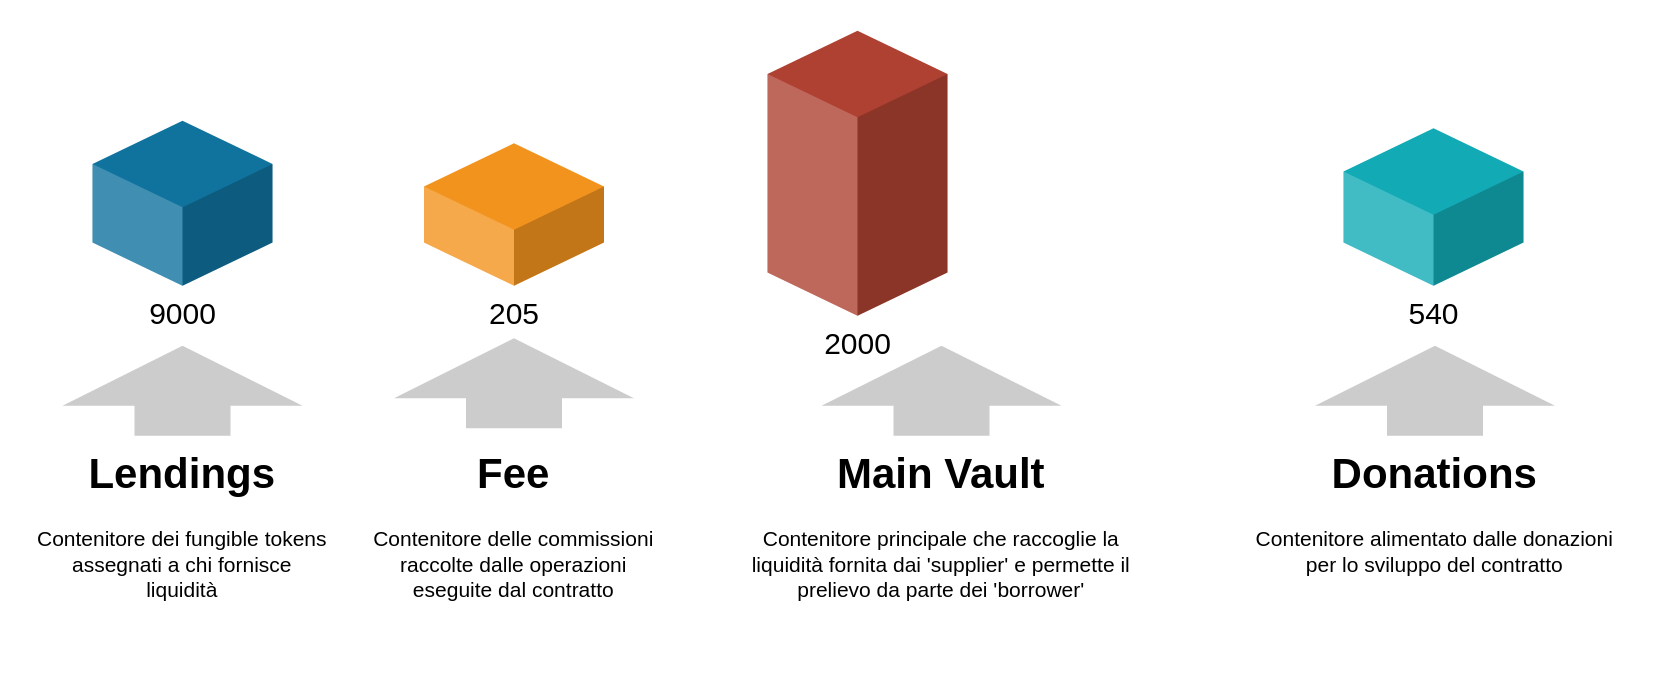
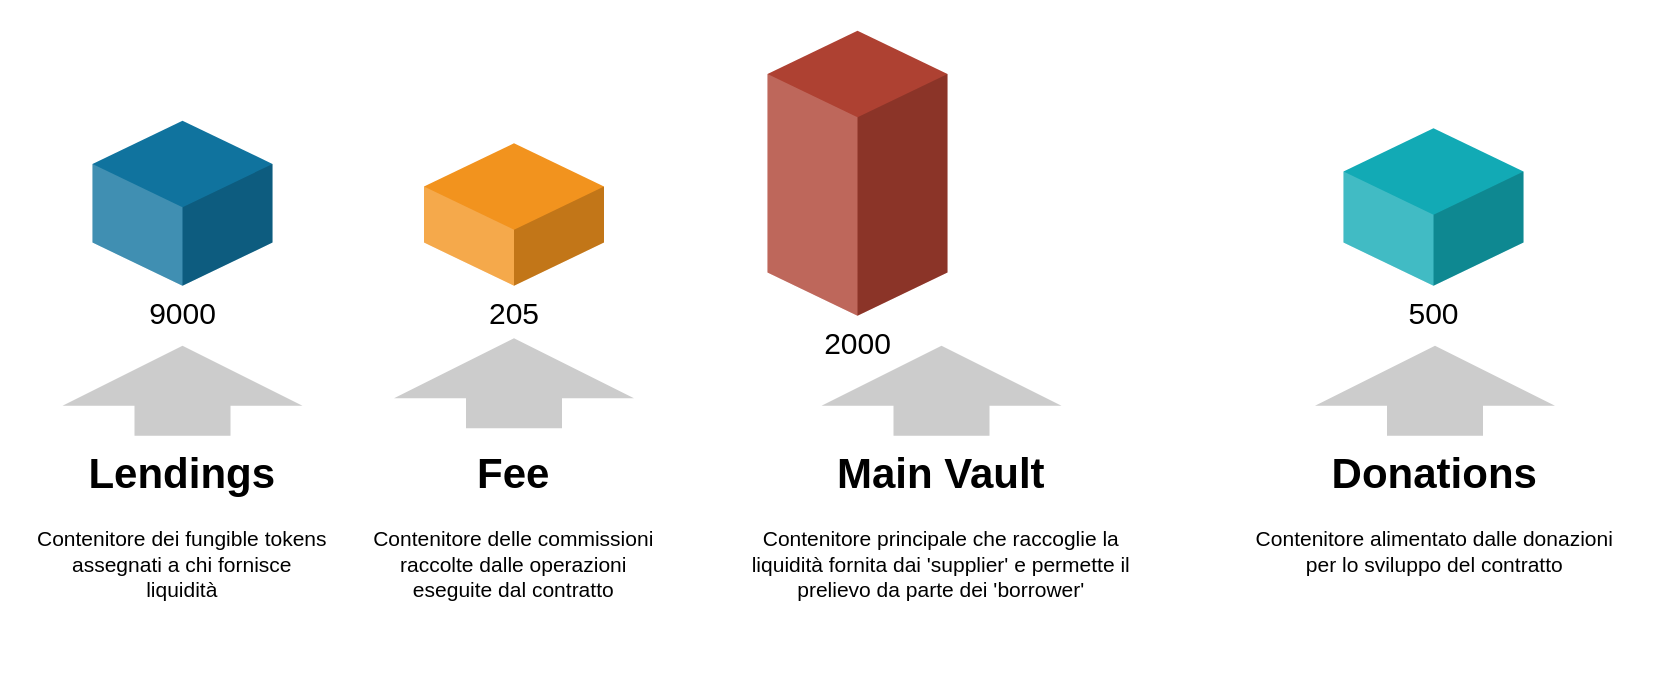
(1434, 314) -> (1434, 314)
